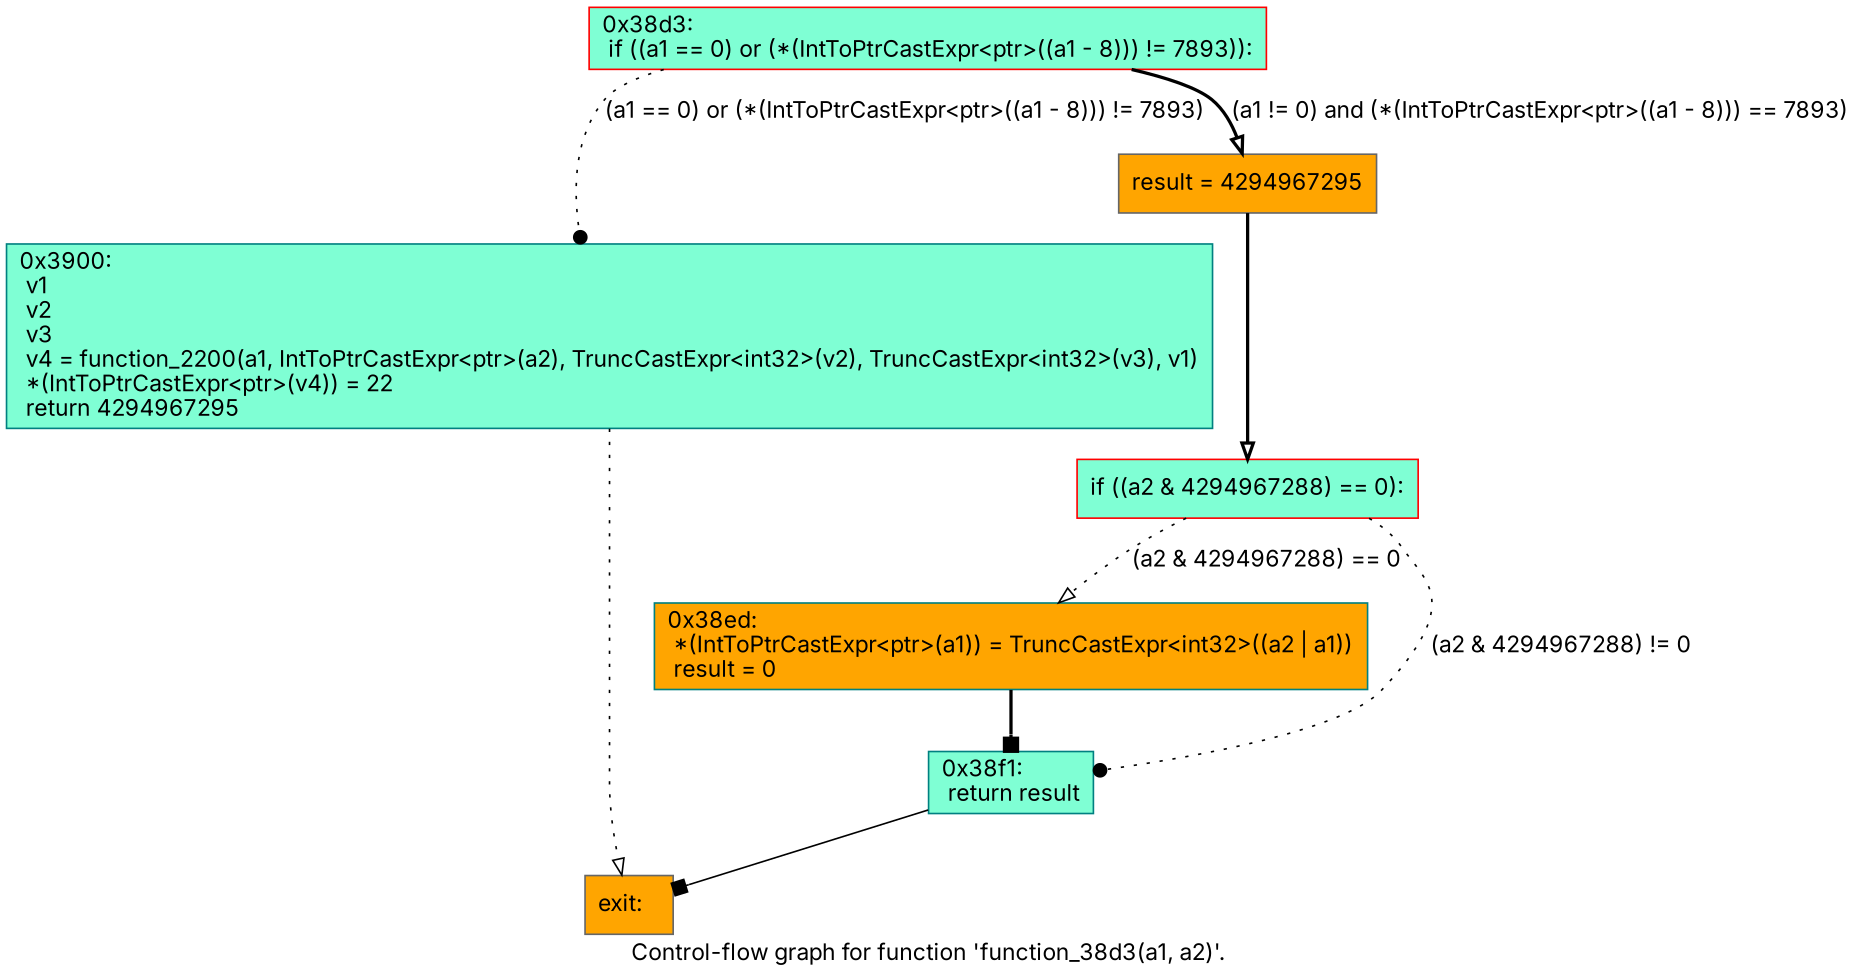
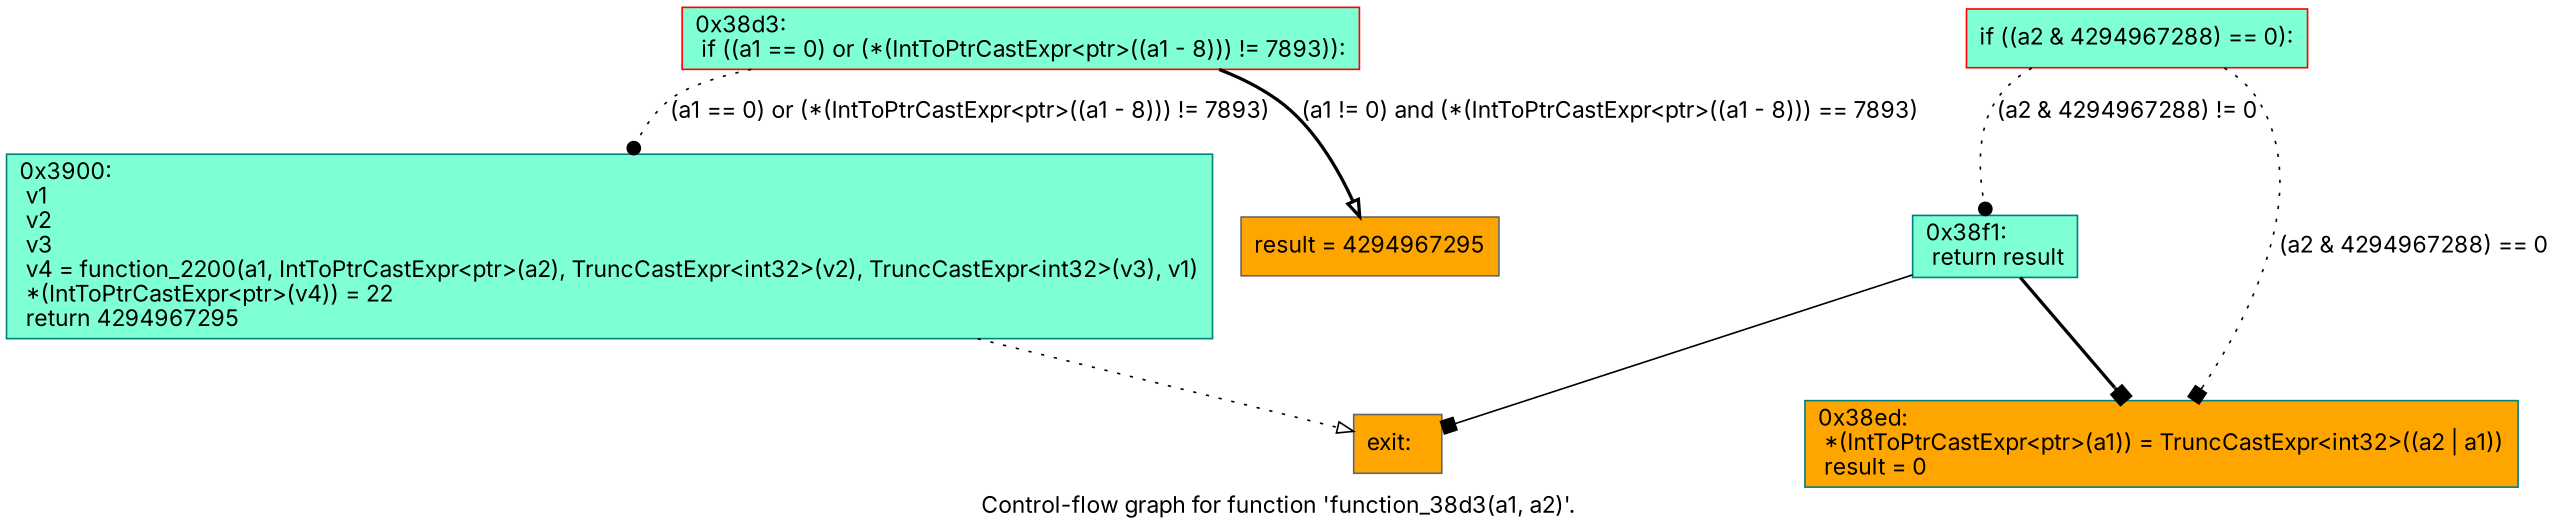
(1248, 328) -> none
(1127, 552) -> (2275, 226)
(1011, 712) -> (2067, 333)
